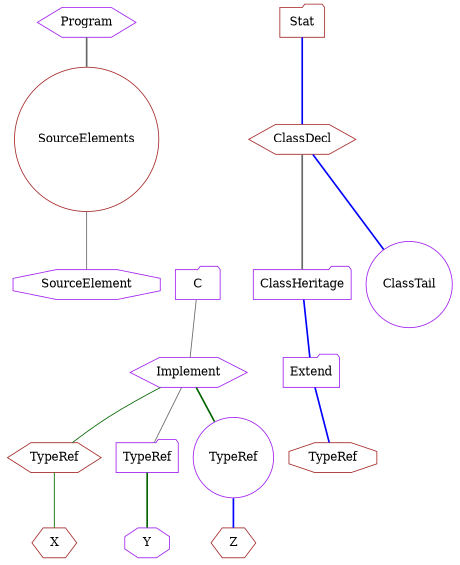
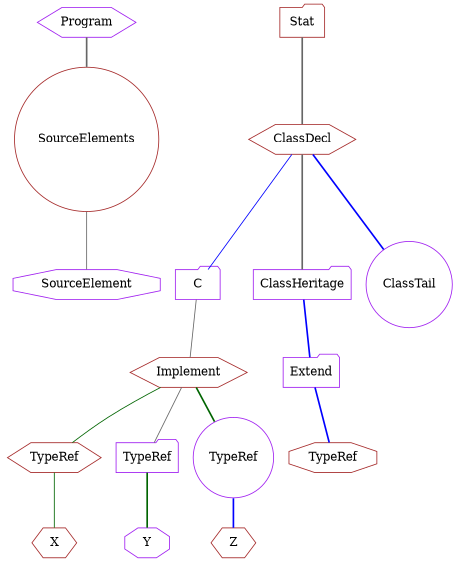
(302, 81) -> (302, 81)
none -> (250, 212)
(189, 372) -> (189, 372)
